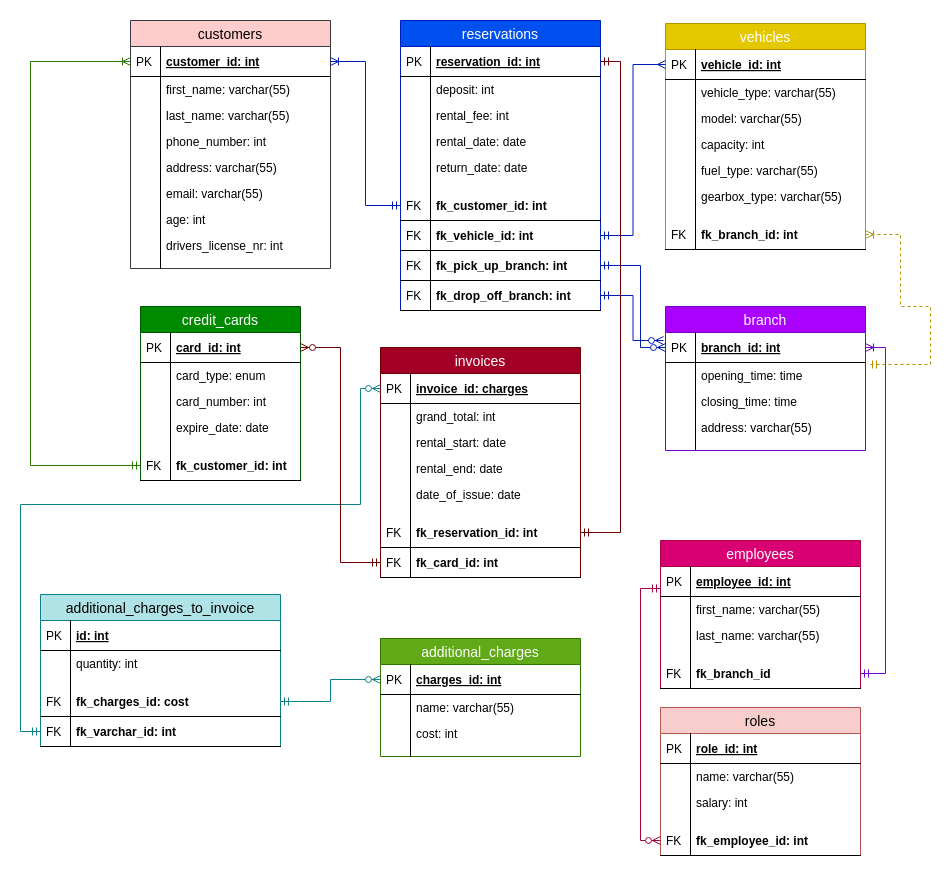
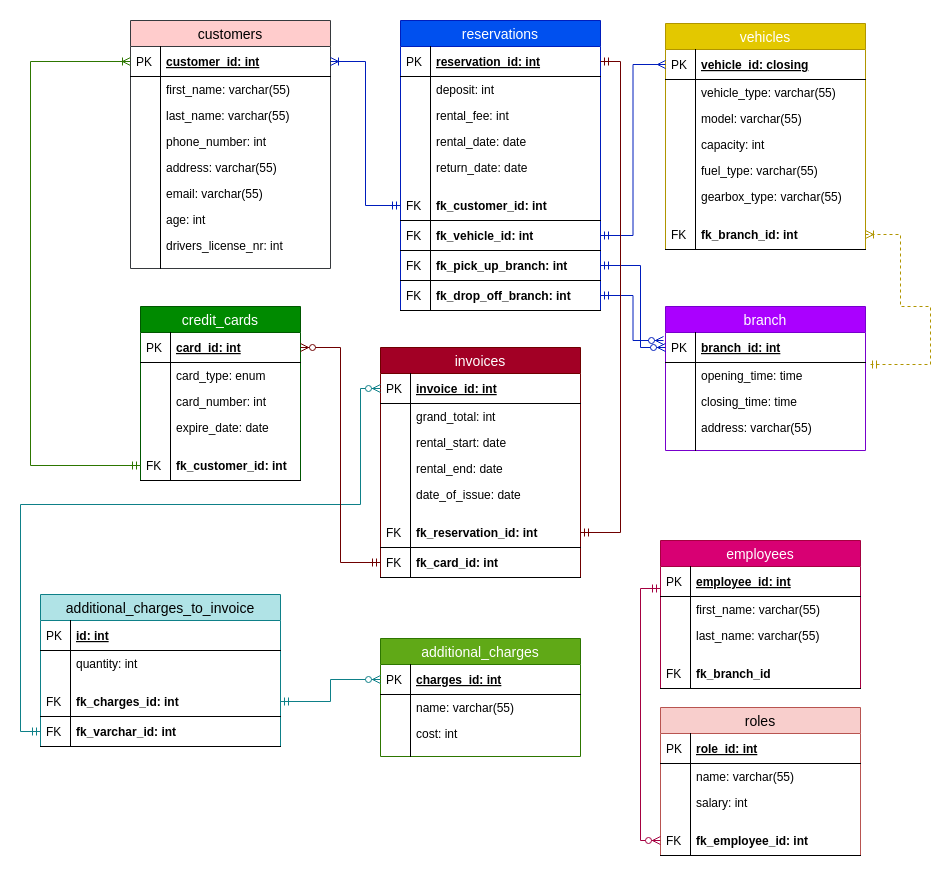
(742, 65) -> (754, 65)
(472, 389) -> (457, 389)
(886, 514) -> none
(135, 702) -> (130, 702)
